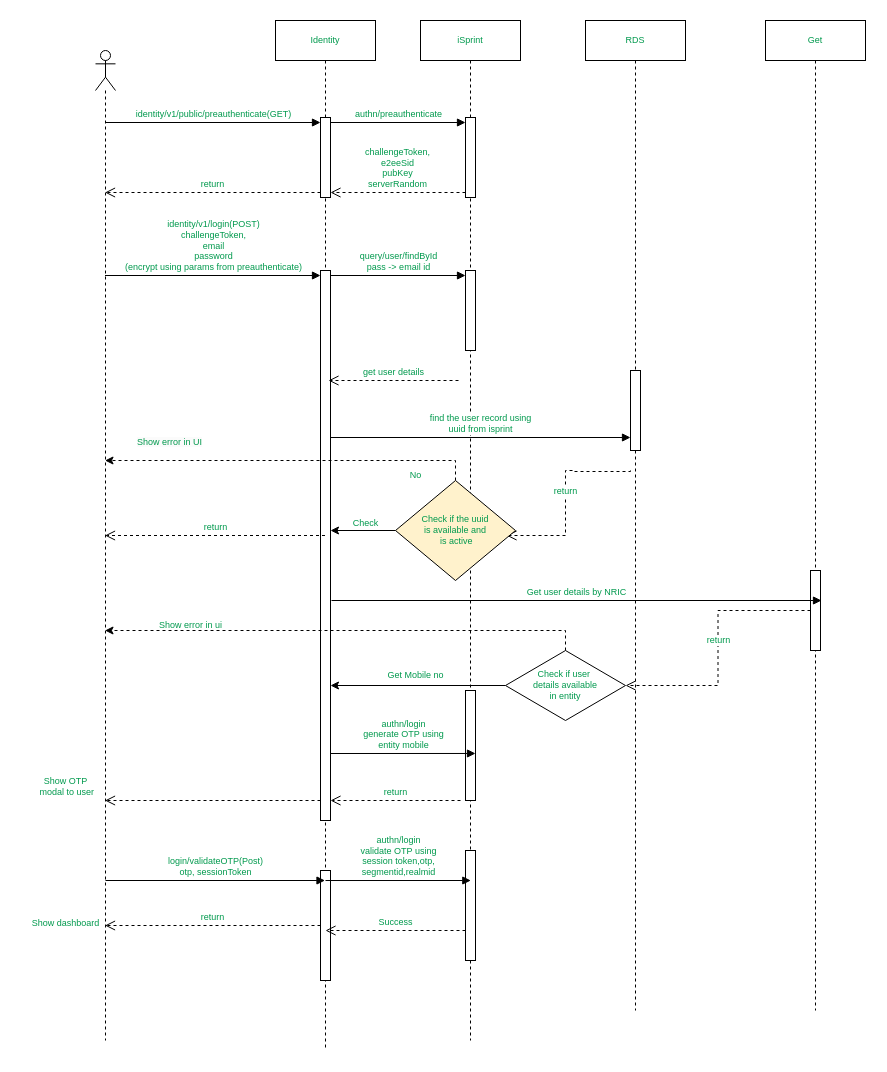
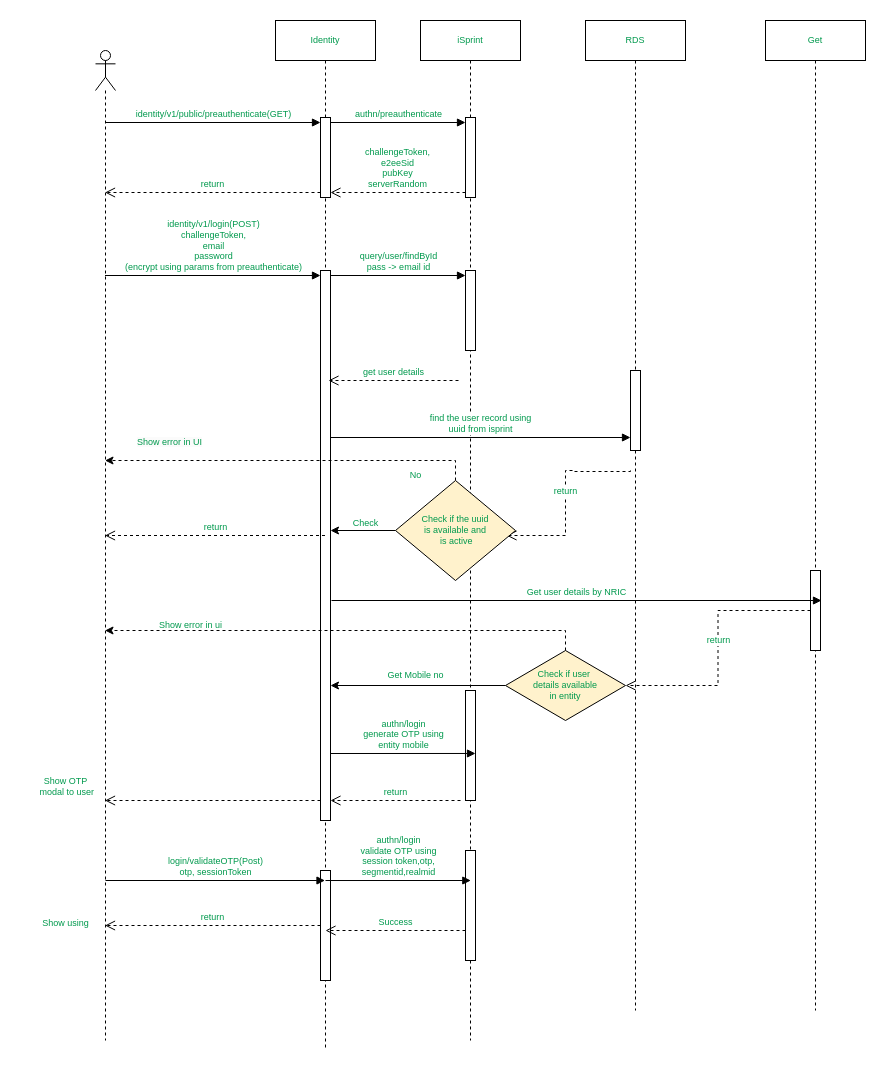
(566, 686) -> (566, 686)
(66, 924) -> (66, 924)
